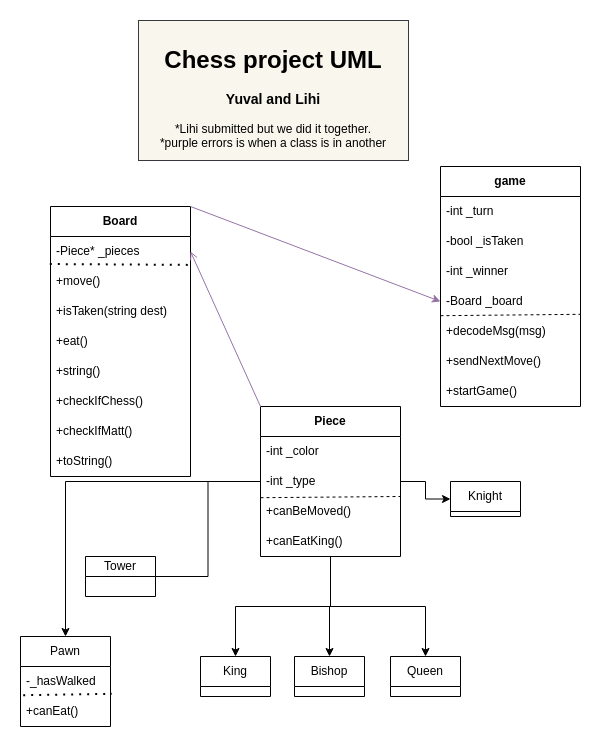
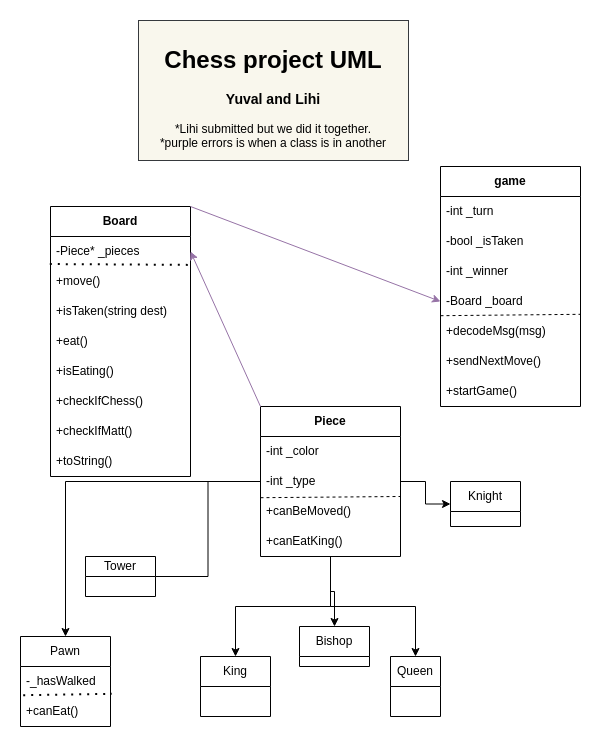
(193, 257) -> (194, 259)
(85, 372) -> (90, 372)
(486, 499) -> (486, 504)
(236, 677) -> (236, 687)
(330, 677) -> (335, 647)
(426, 677) -> (416, 687)
